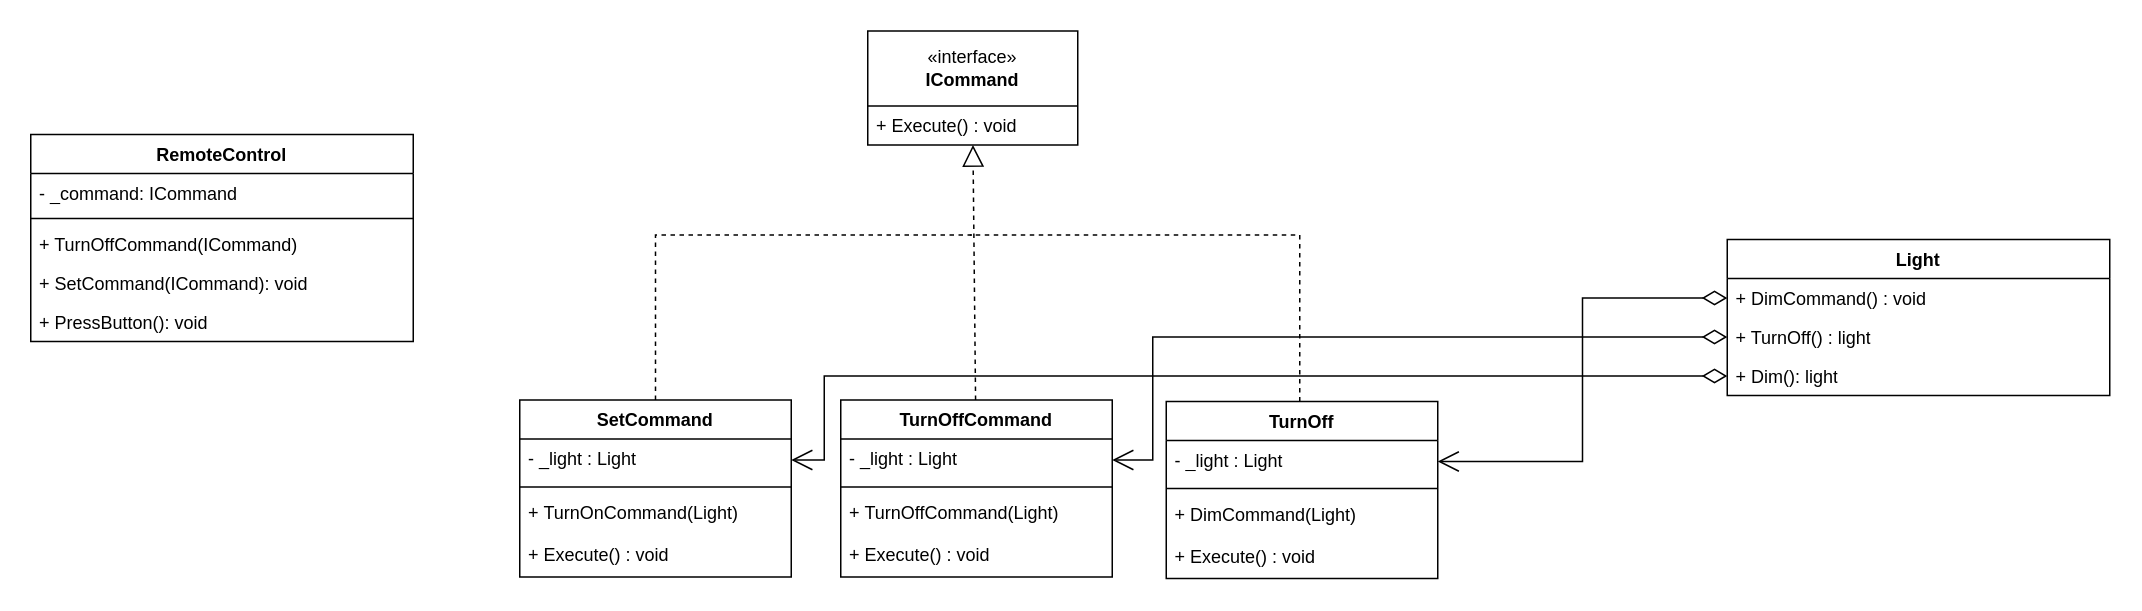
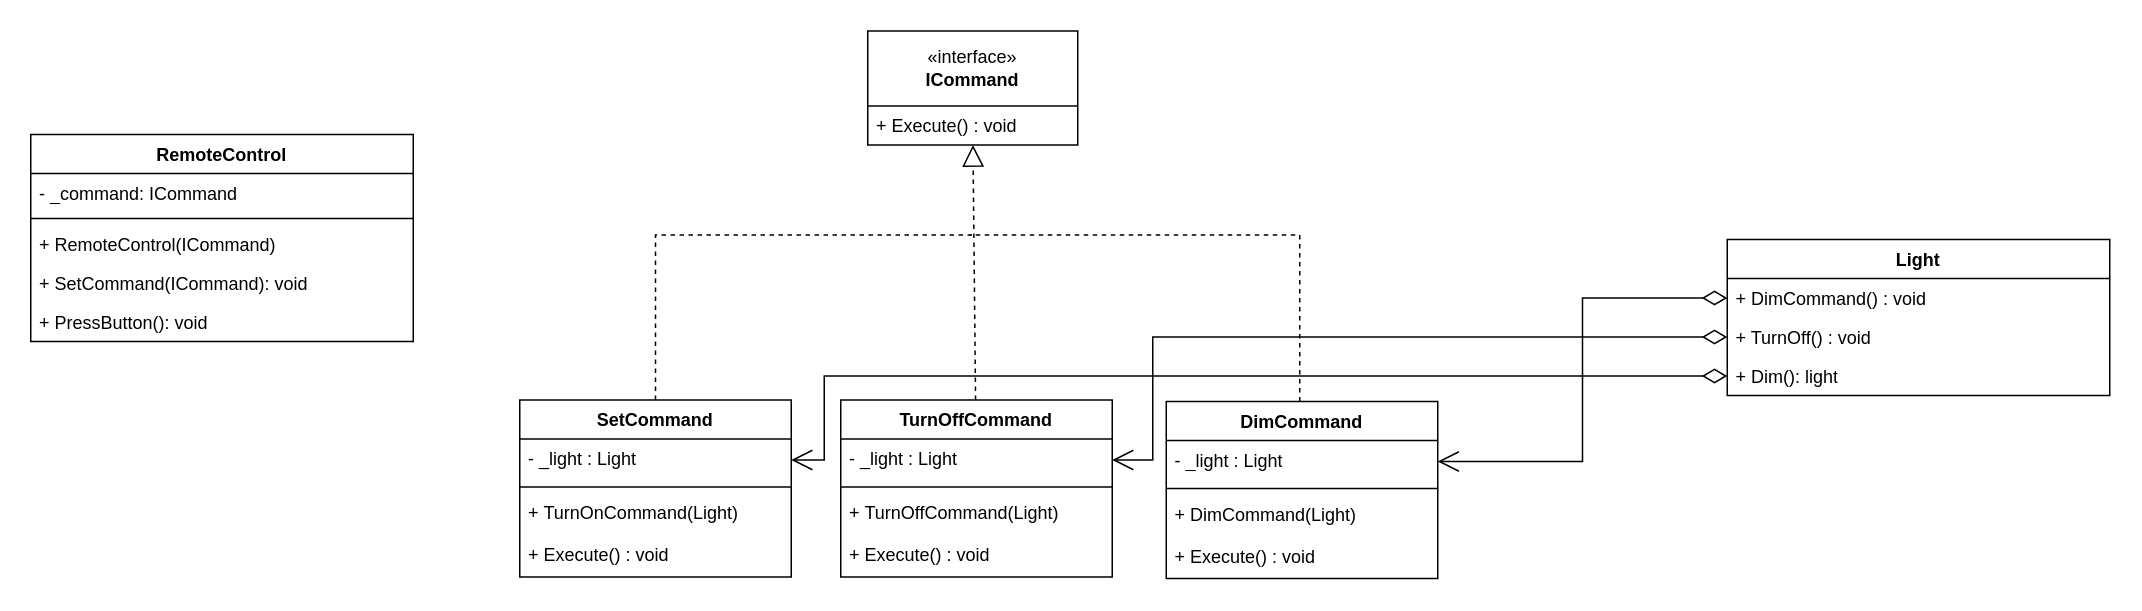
(168, 246) -> (161, 246)
(1818, 339) -> (1815, 339)
(1302, 423) -> (1302, 423)
